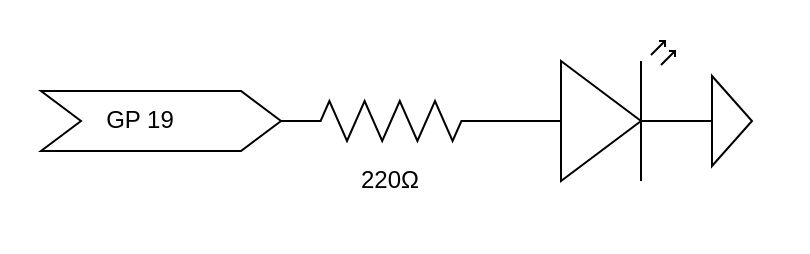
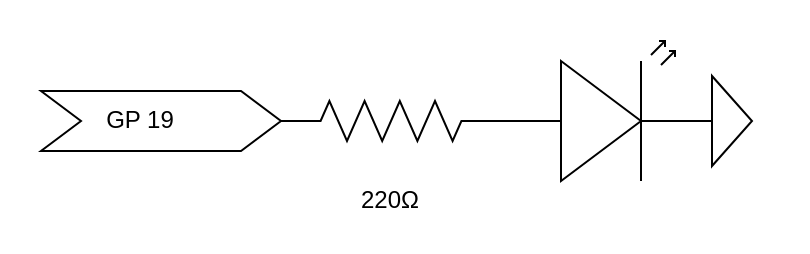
(391, 181) -> (391, 201)
